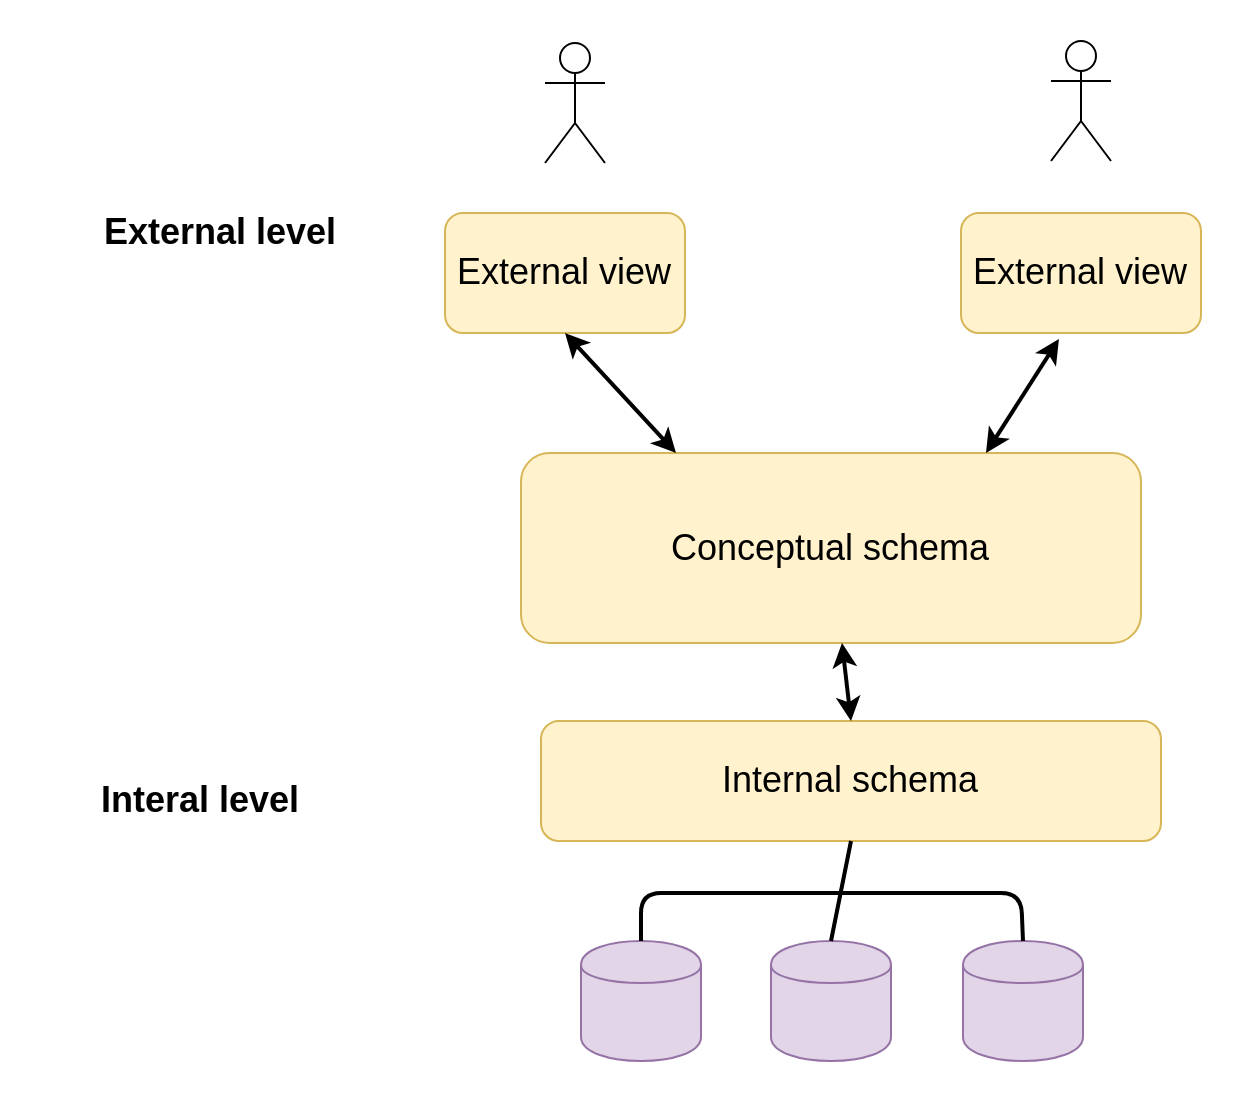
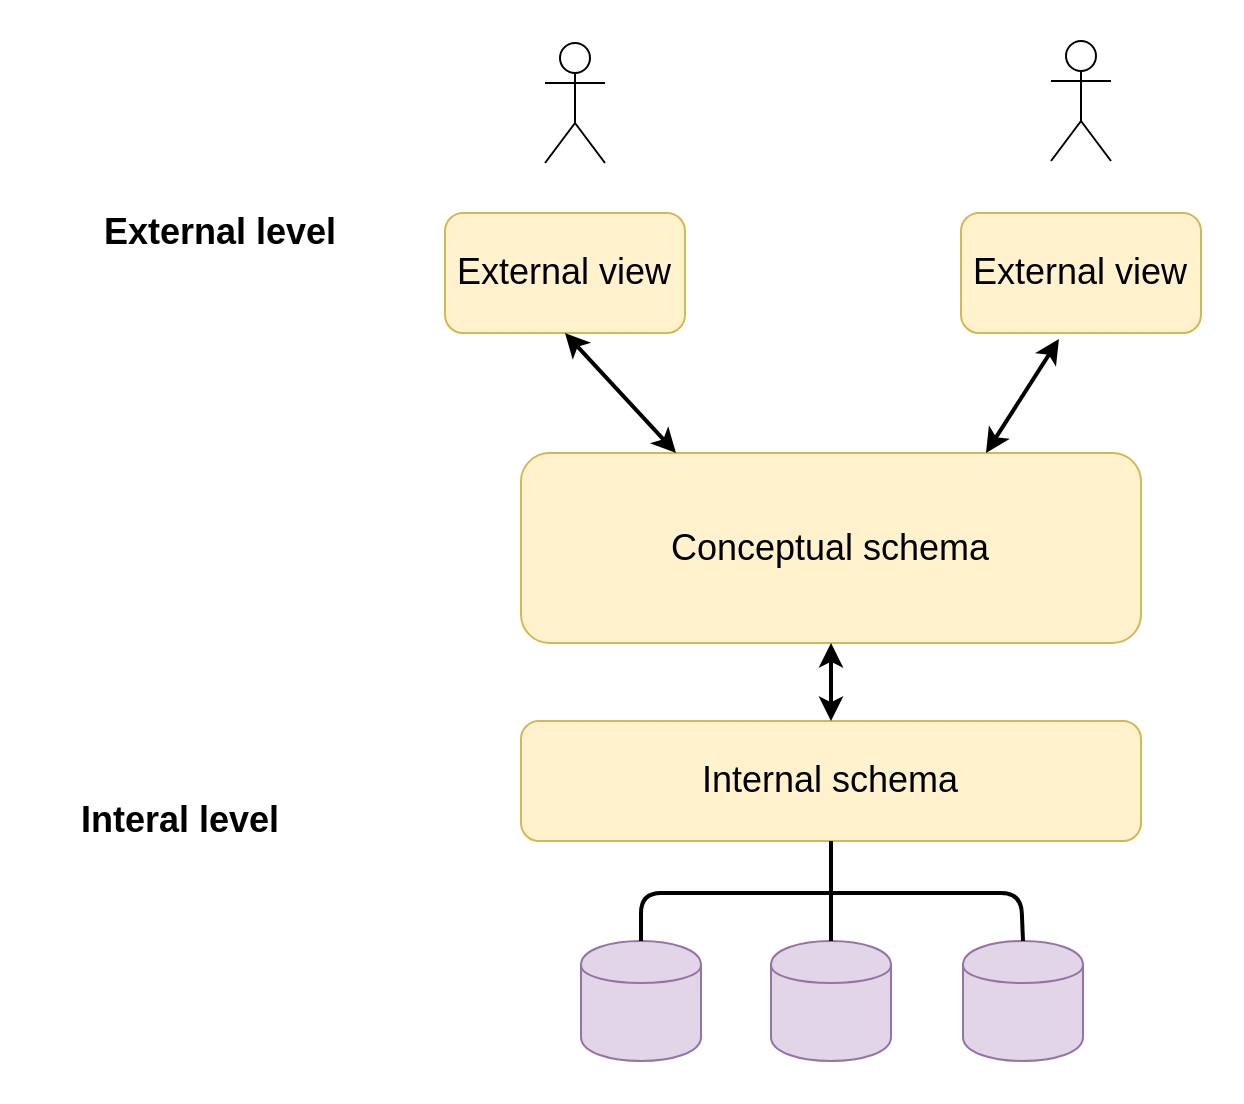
(851, 781) -> (831, 781)
(201, 801) -> (181, 821)
